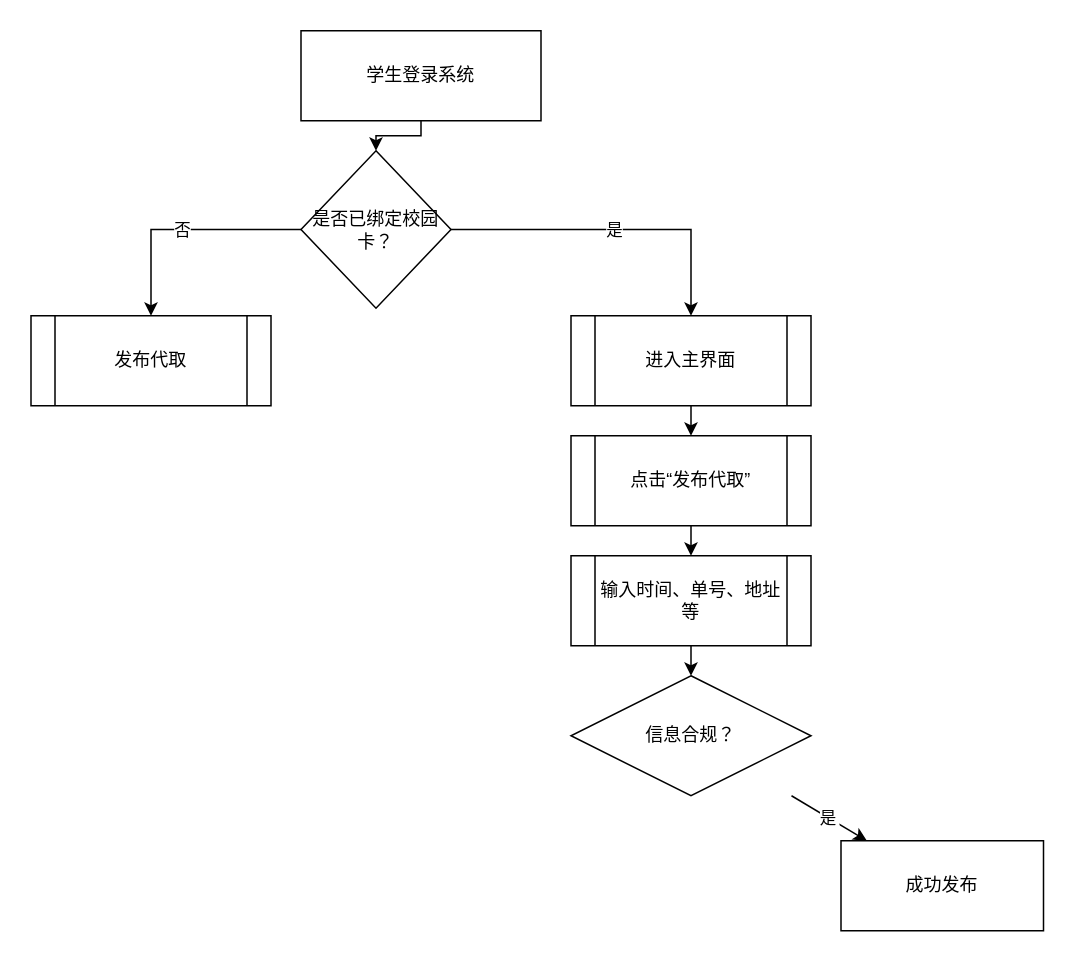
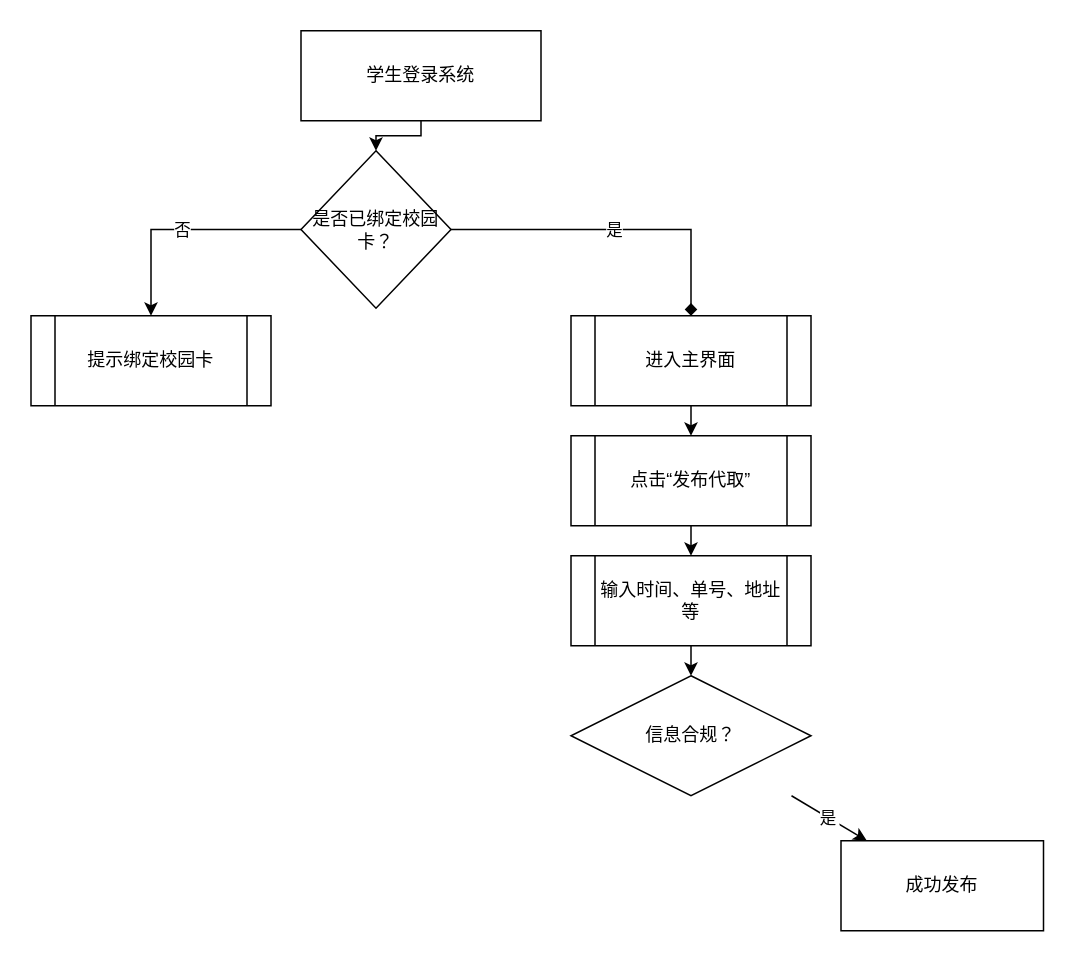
(691, 304) -> (691, 303)
(151, 361) -> (151, 361)
